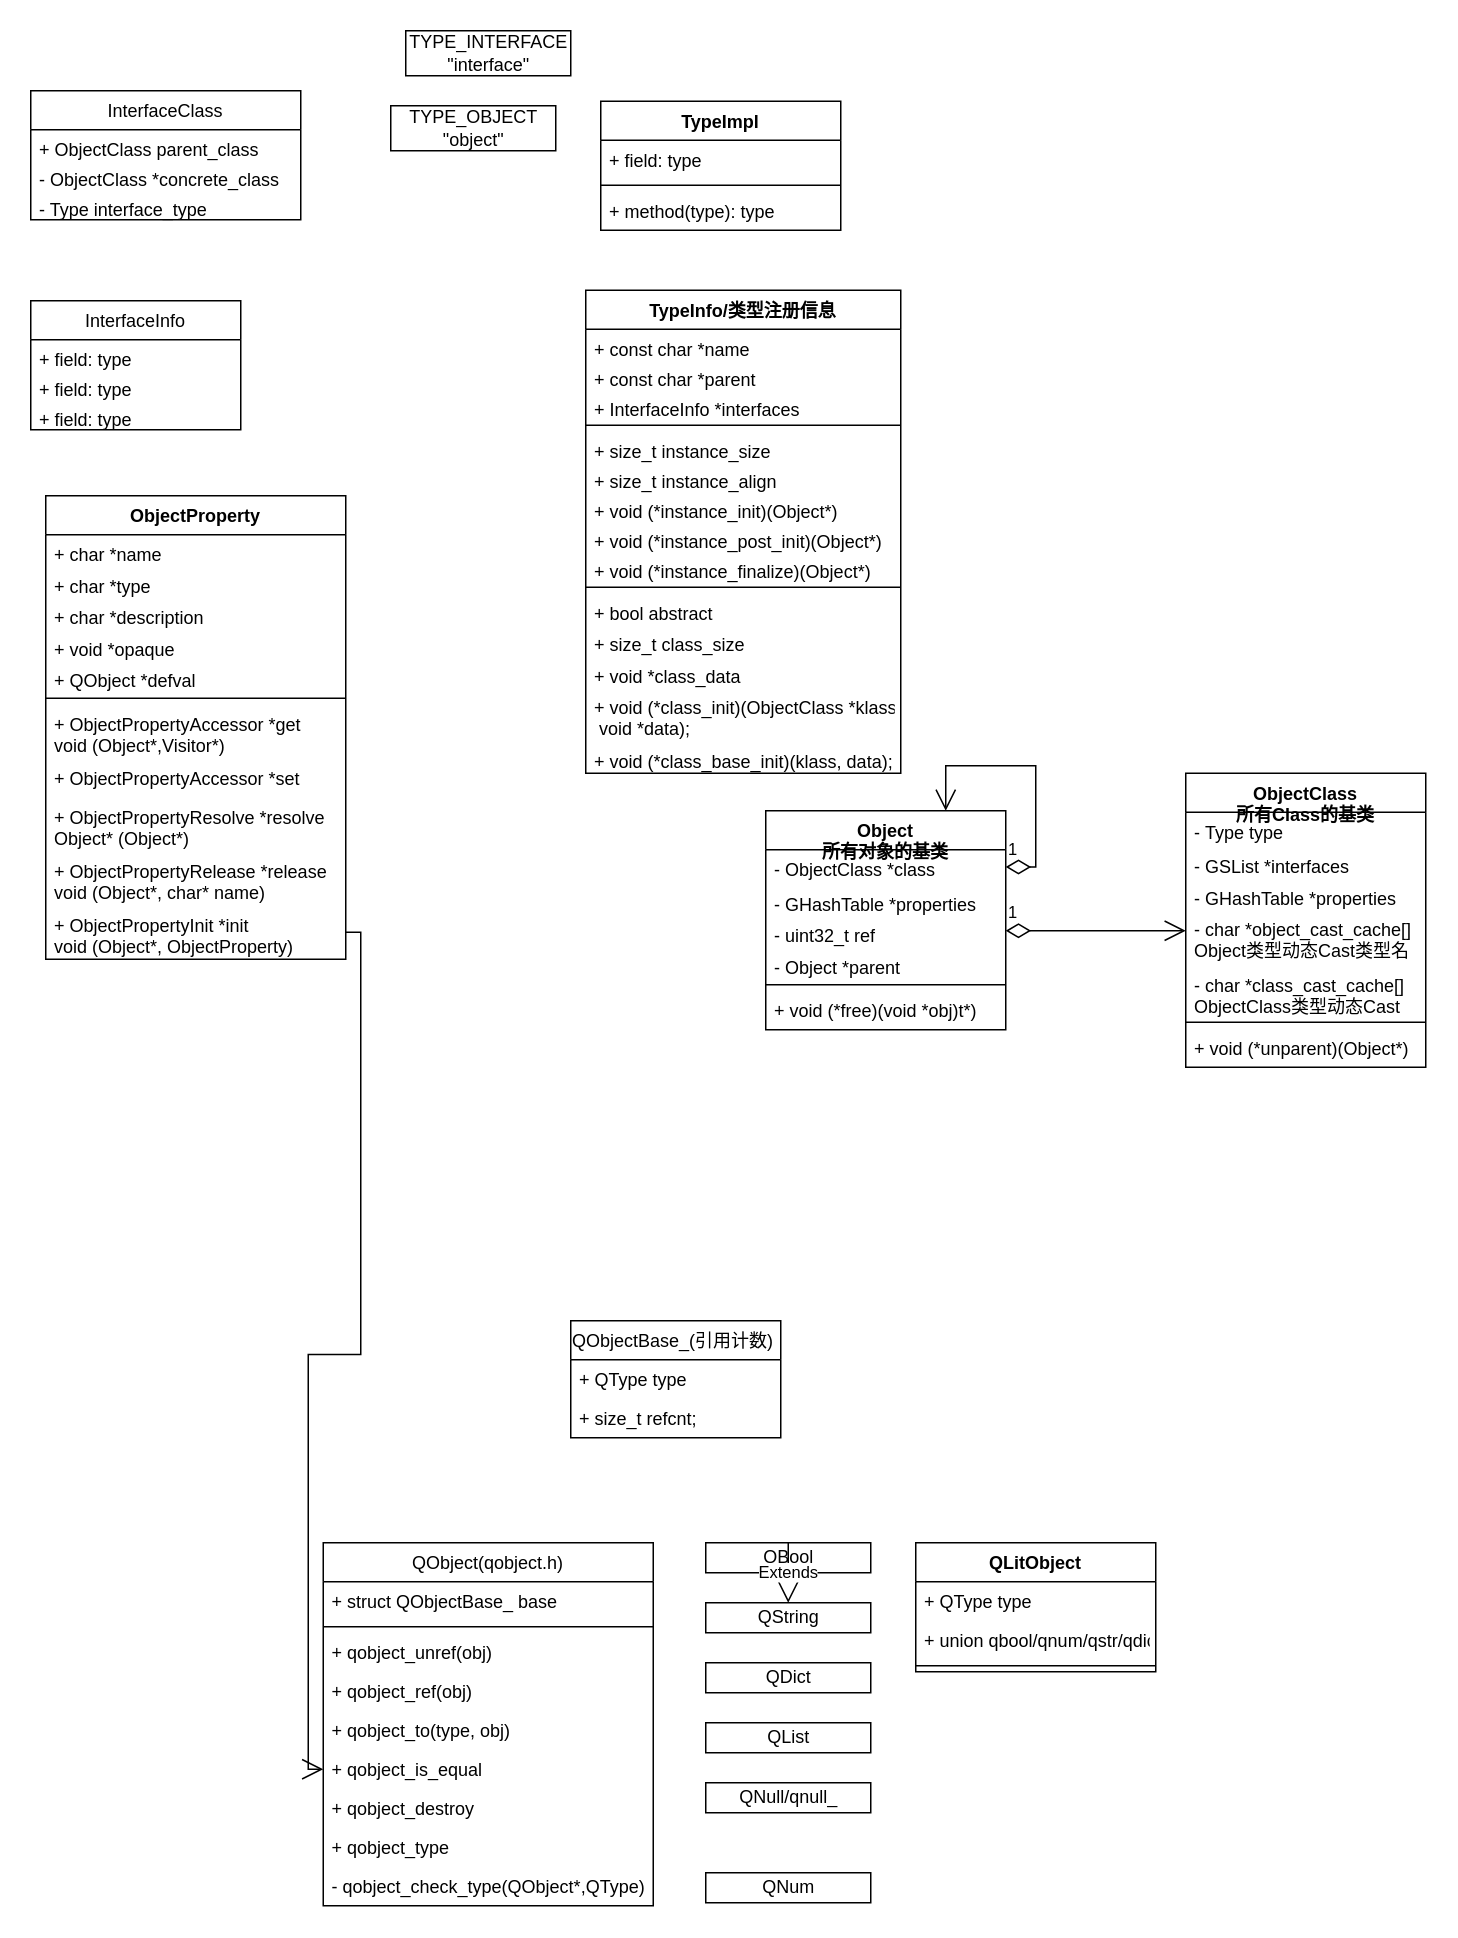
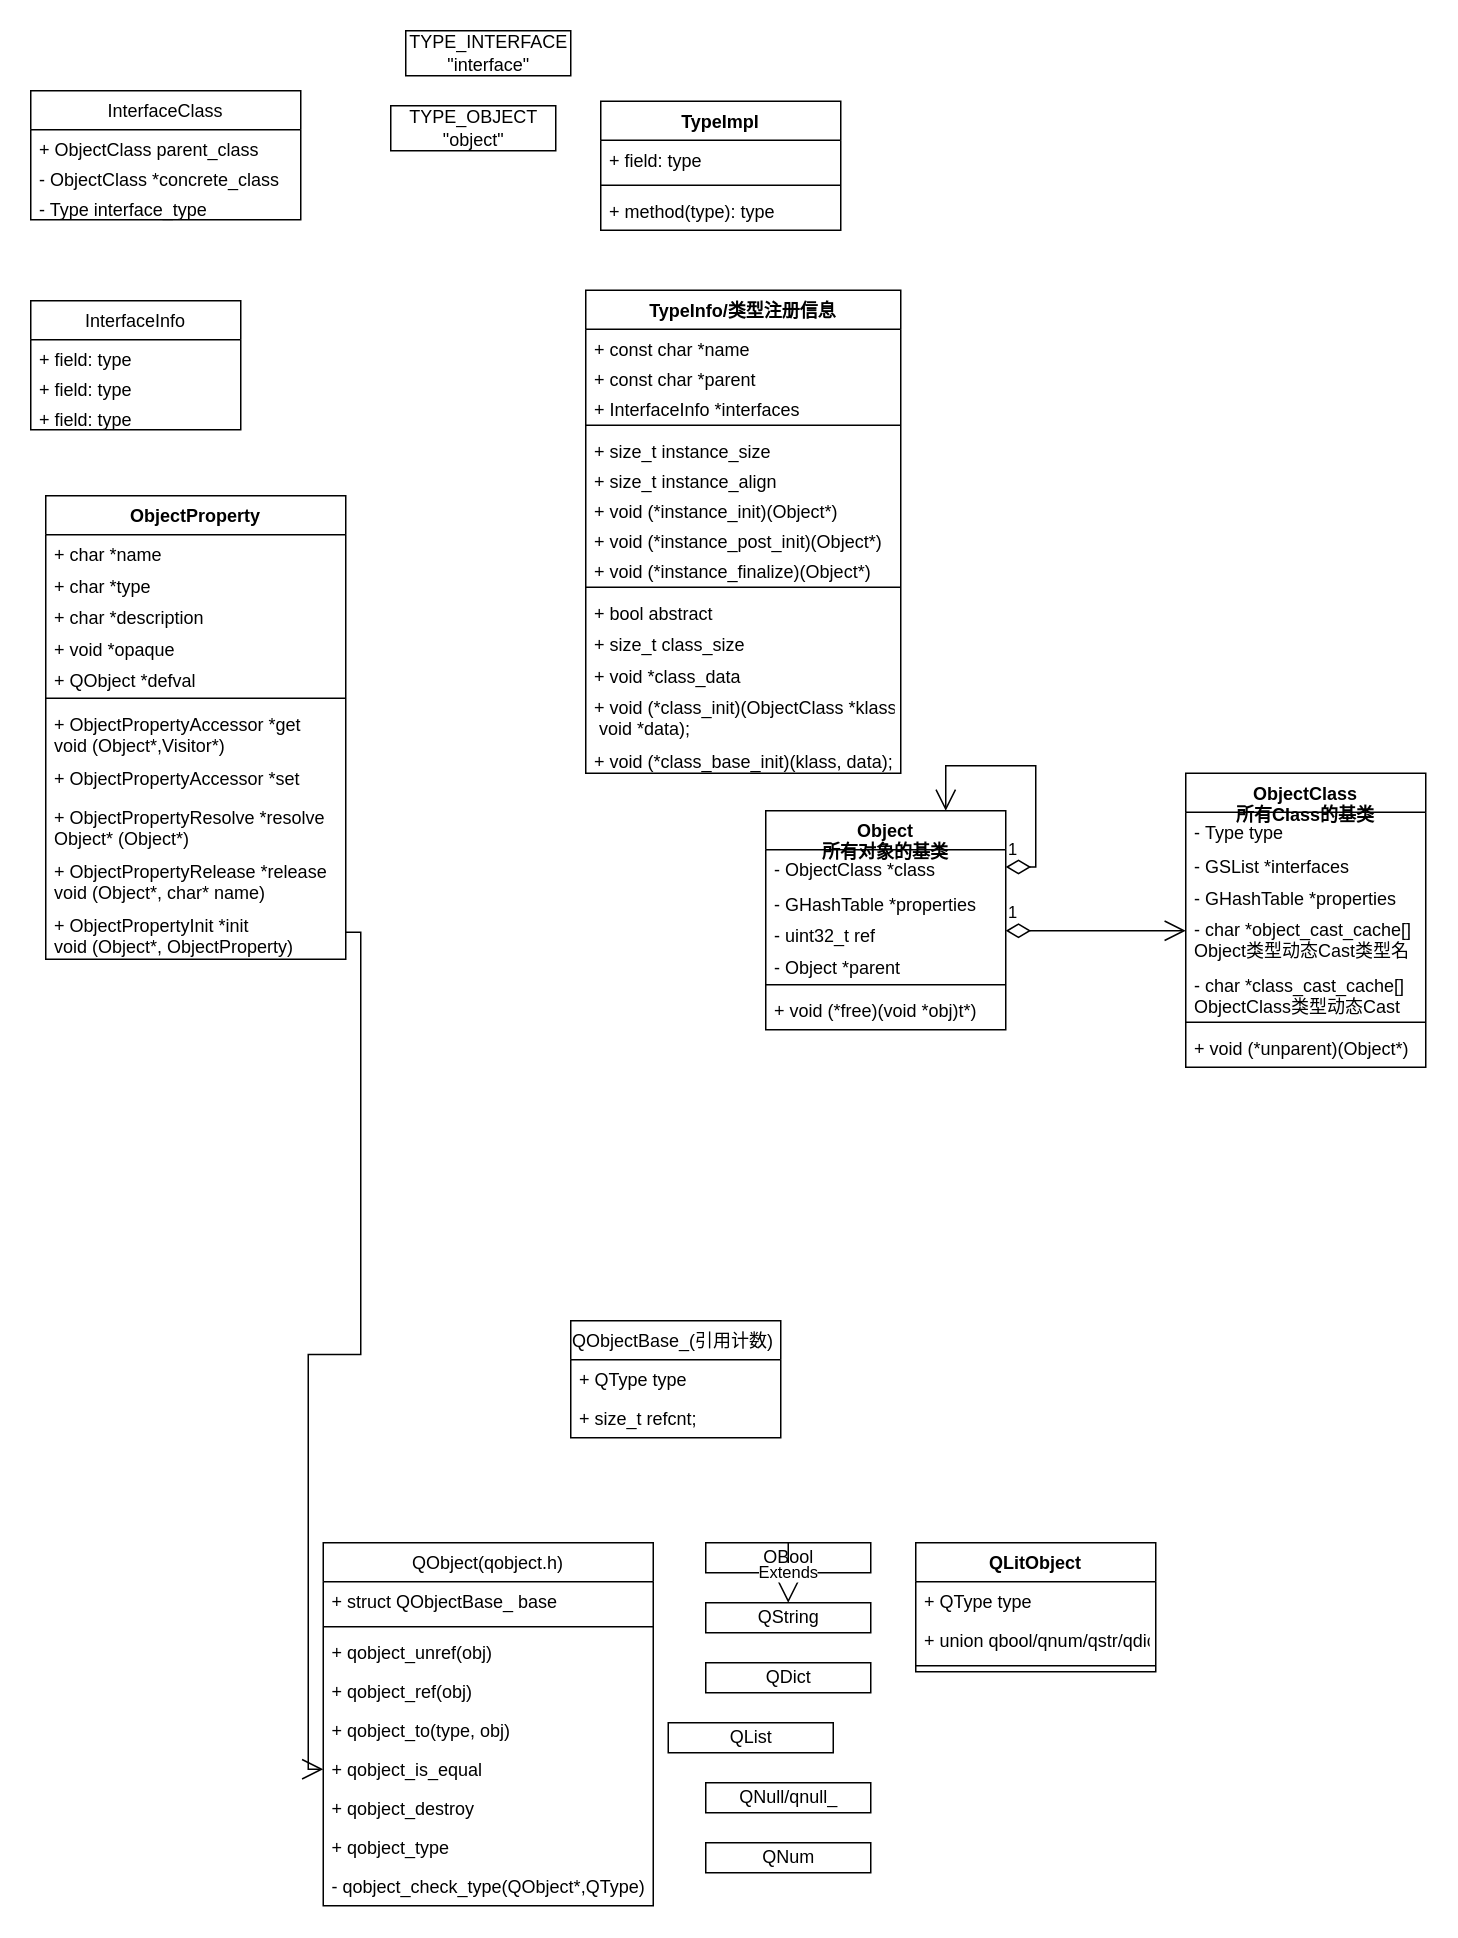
(788, 1738) -> (751, 1738)
(788, 1888) -> (788, 1858)
